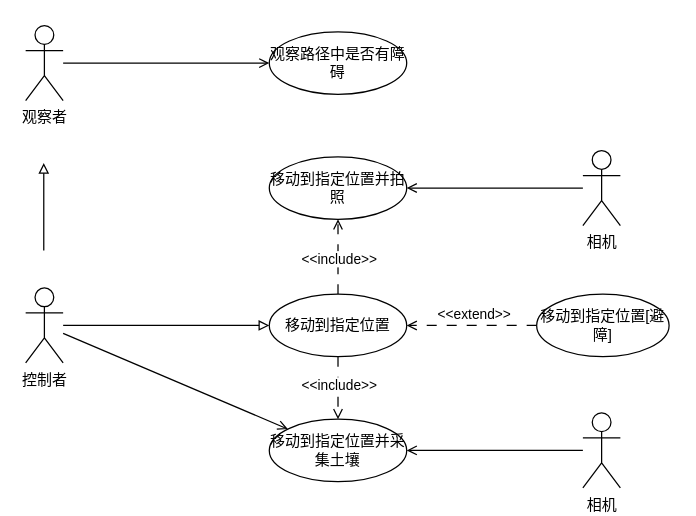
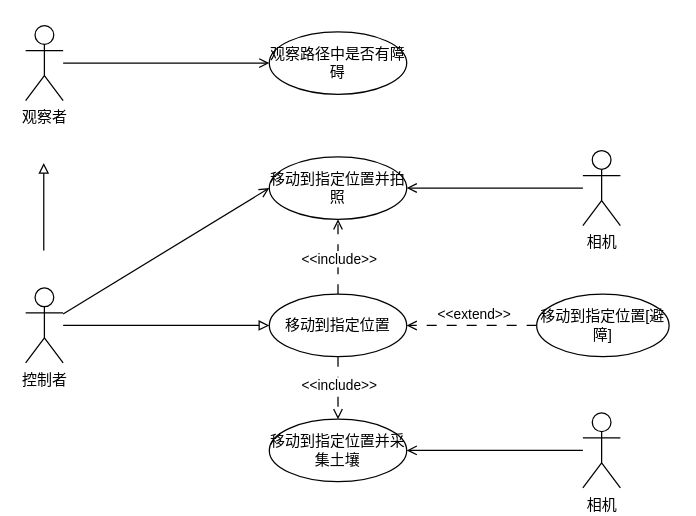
(174, 381) -> (166, 251)
